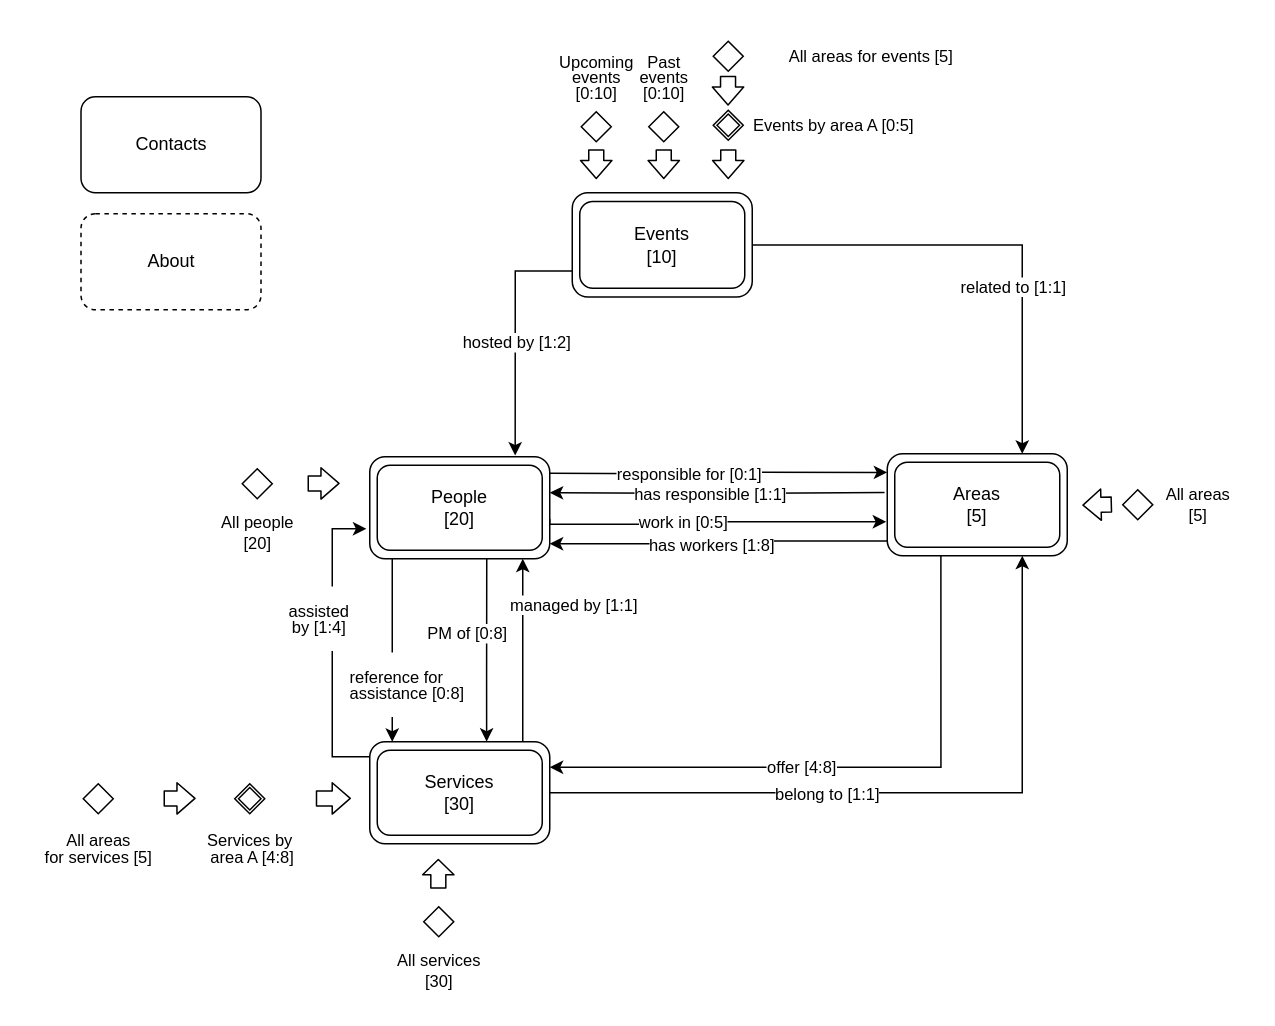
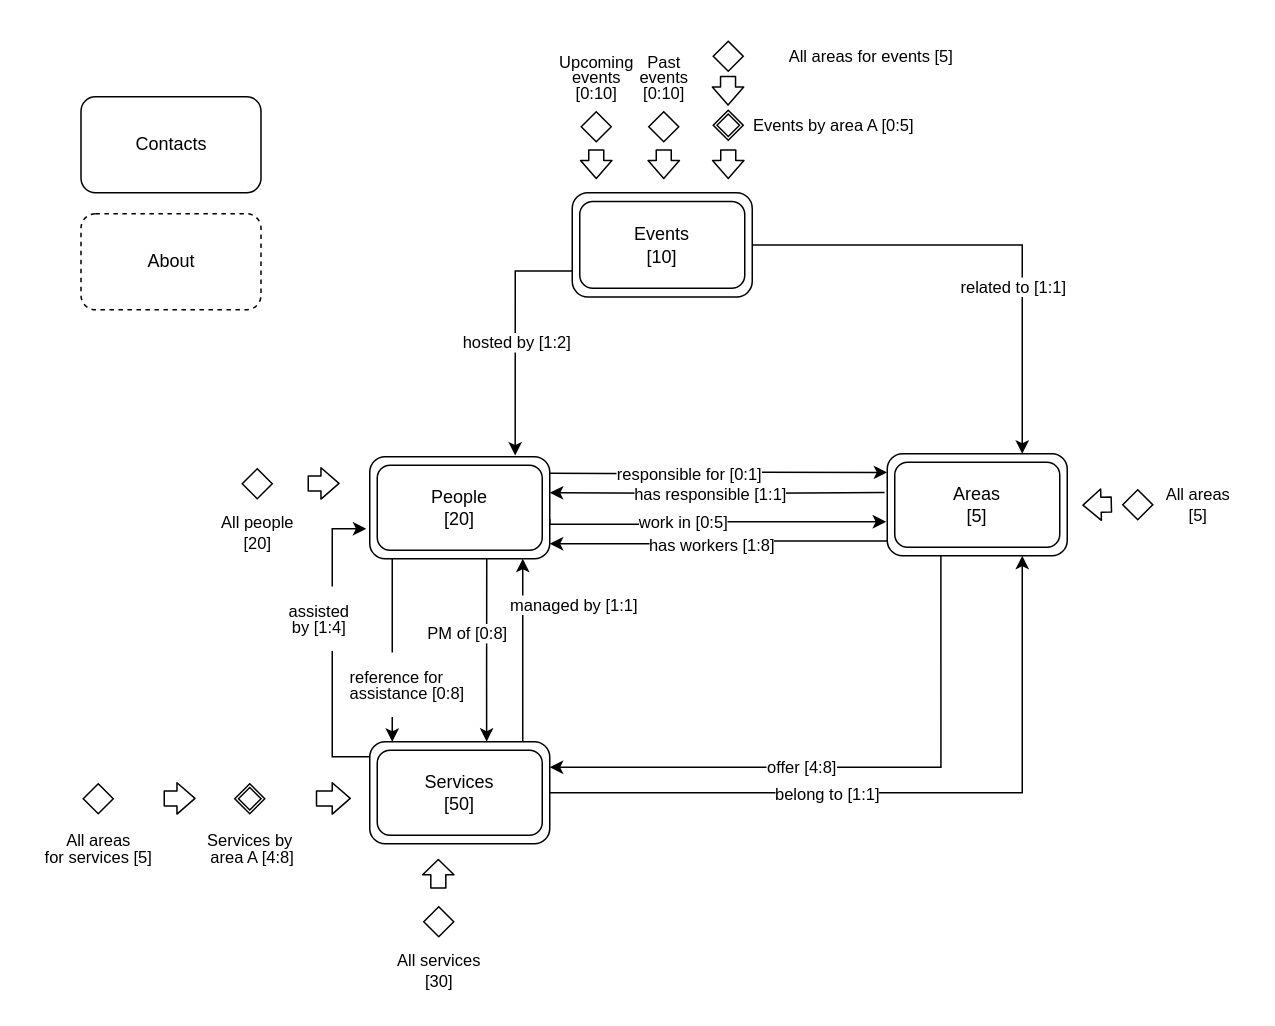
(460, 793) -> (460, 793)
